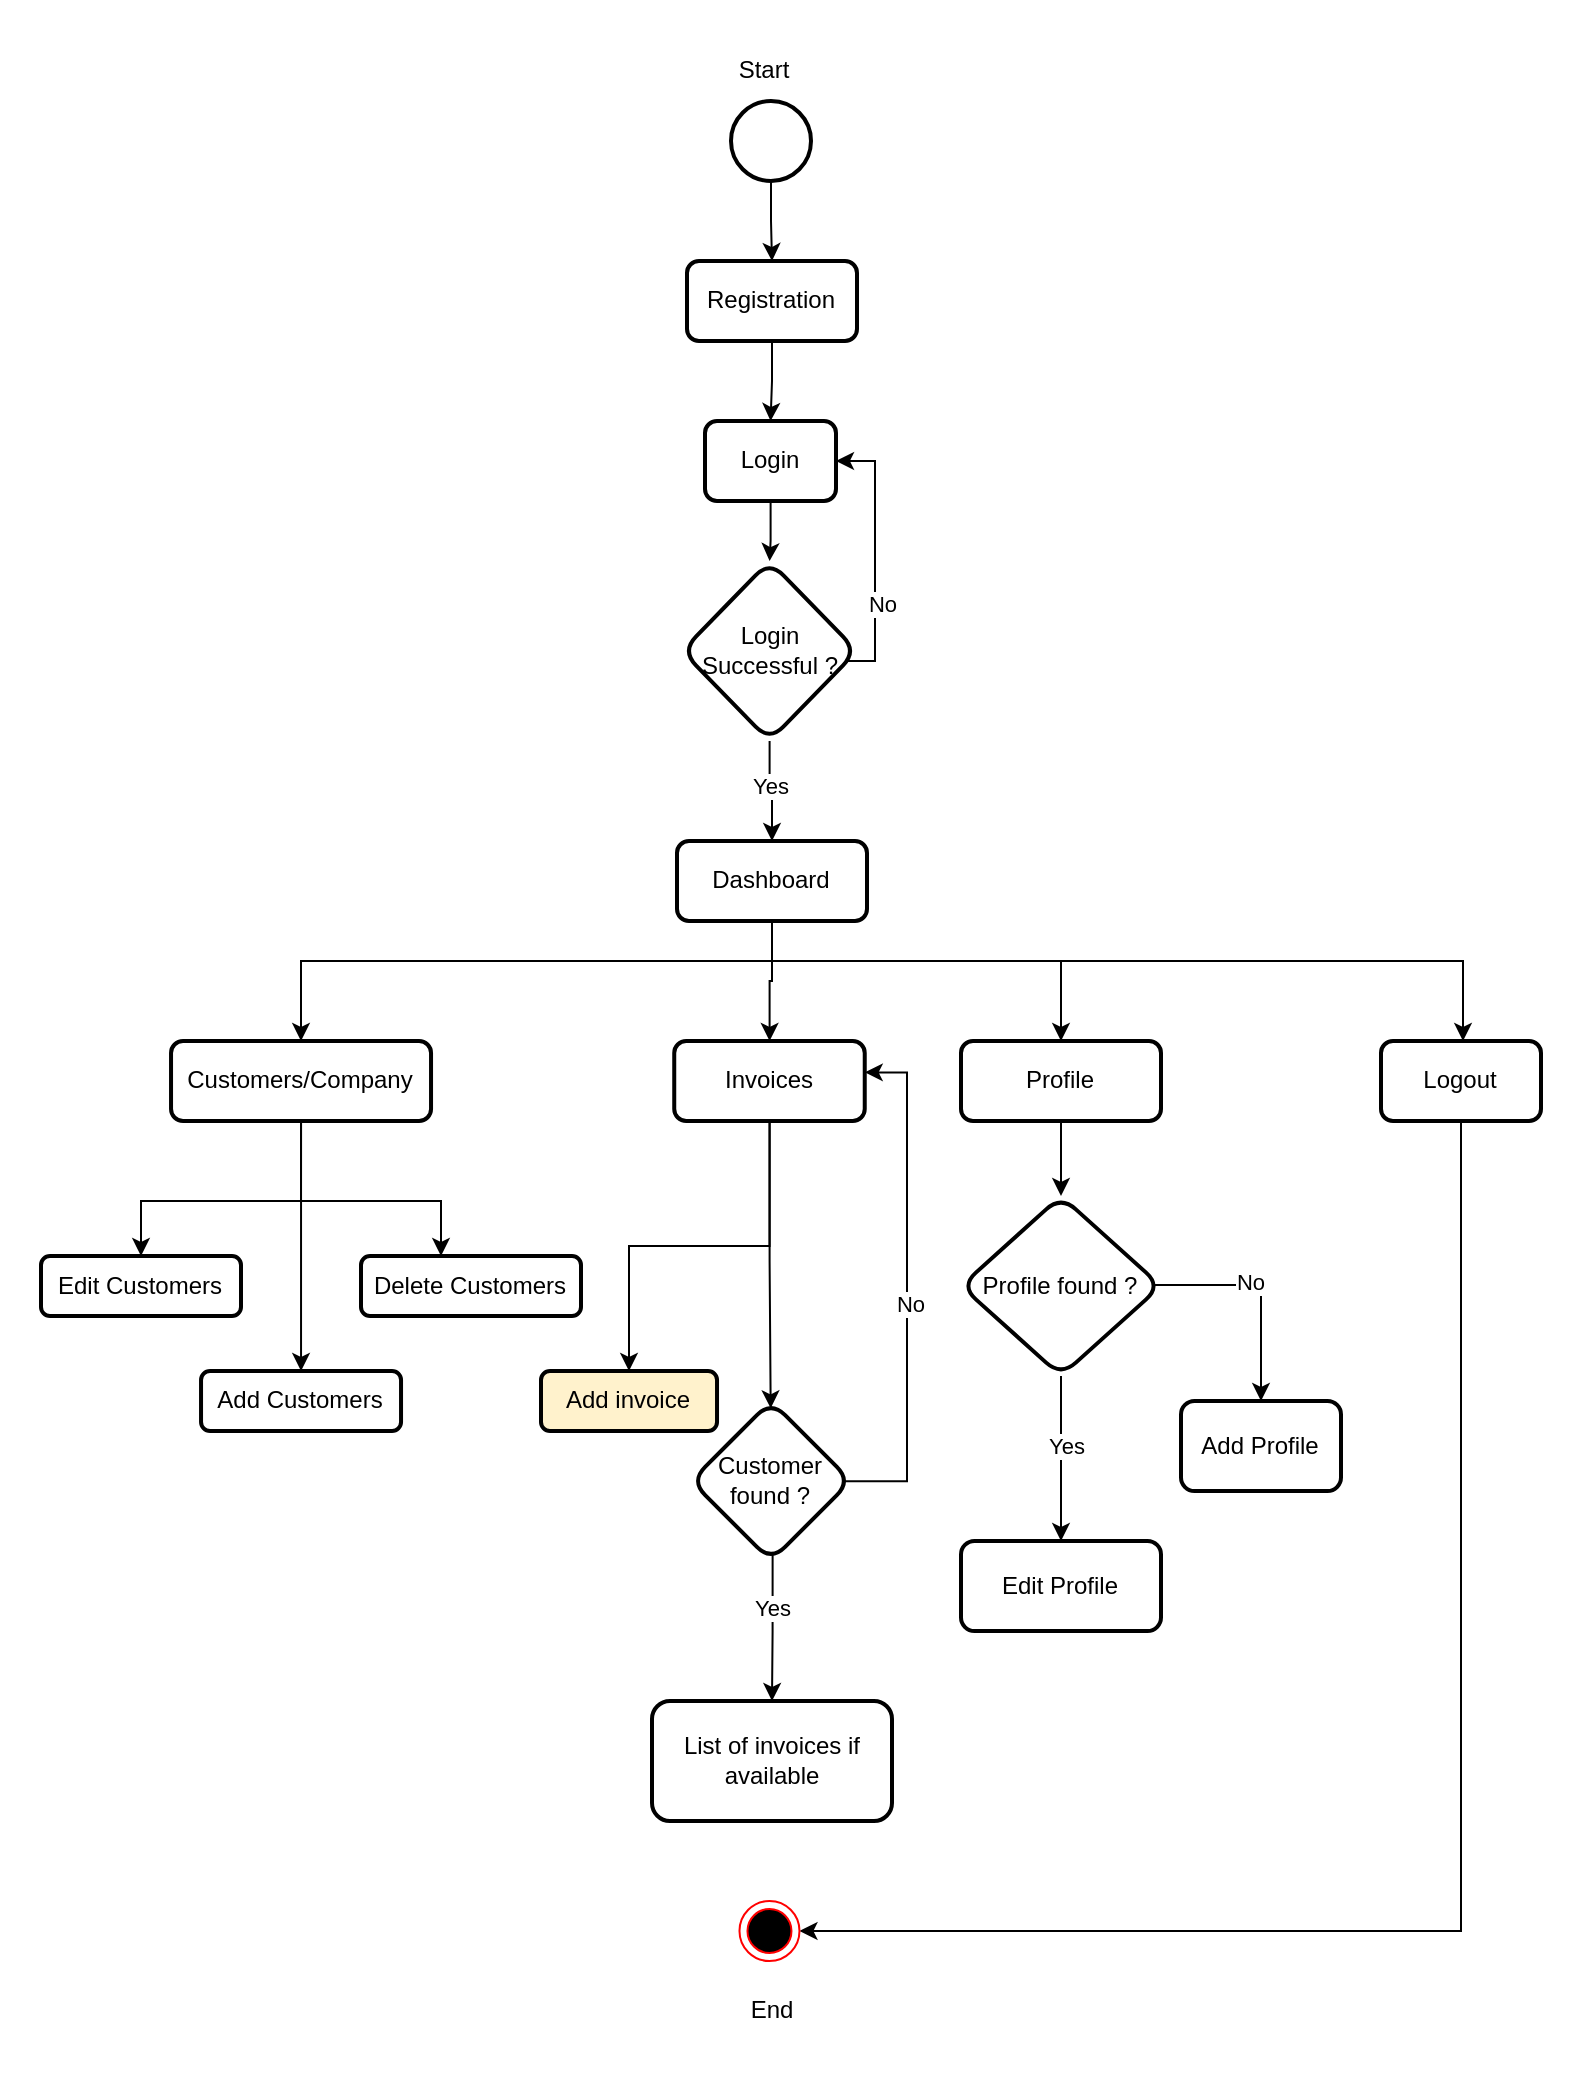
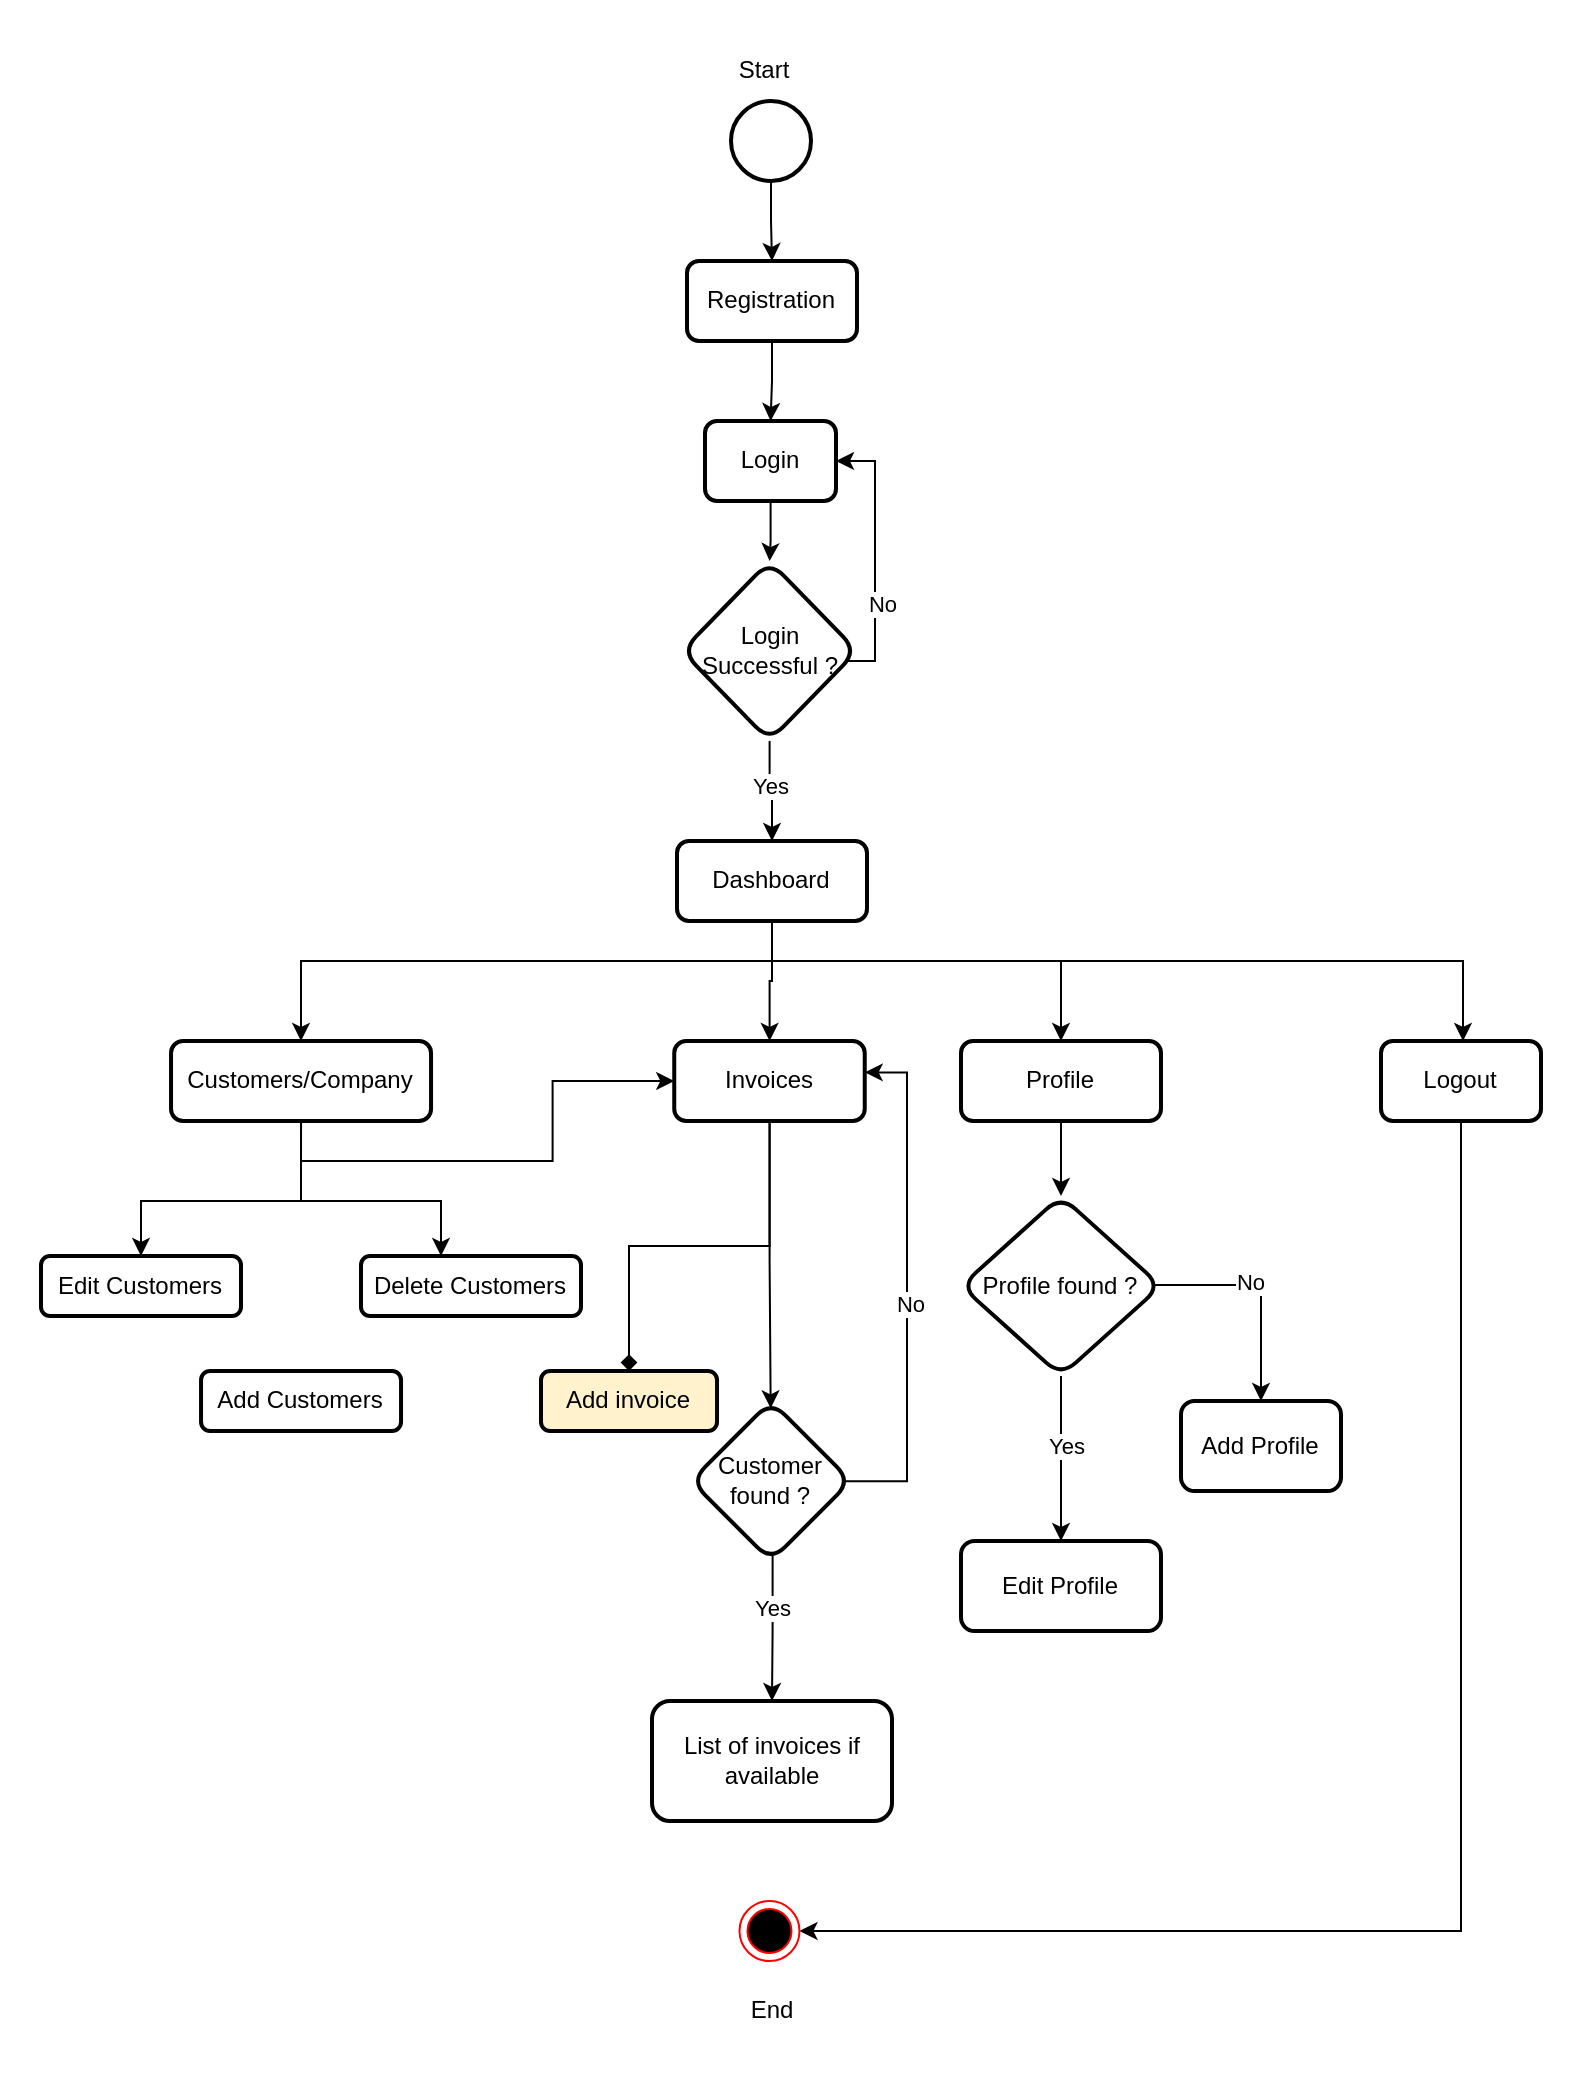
(301, 1281) -> (523, 1161)
(629, 1356) -> (629, 1355)
